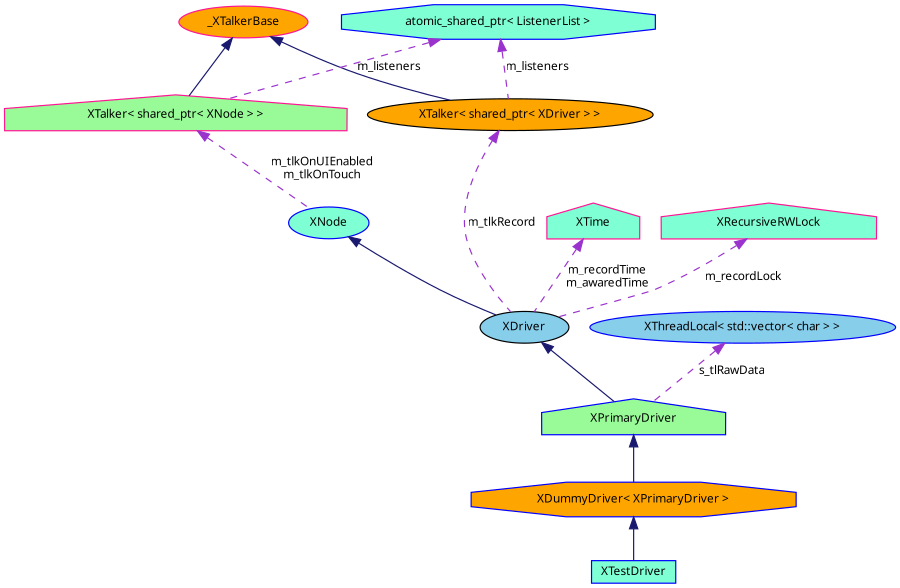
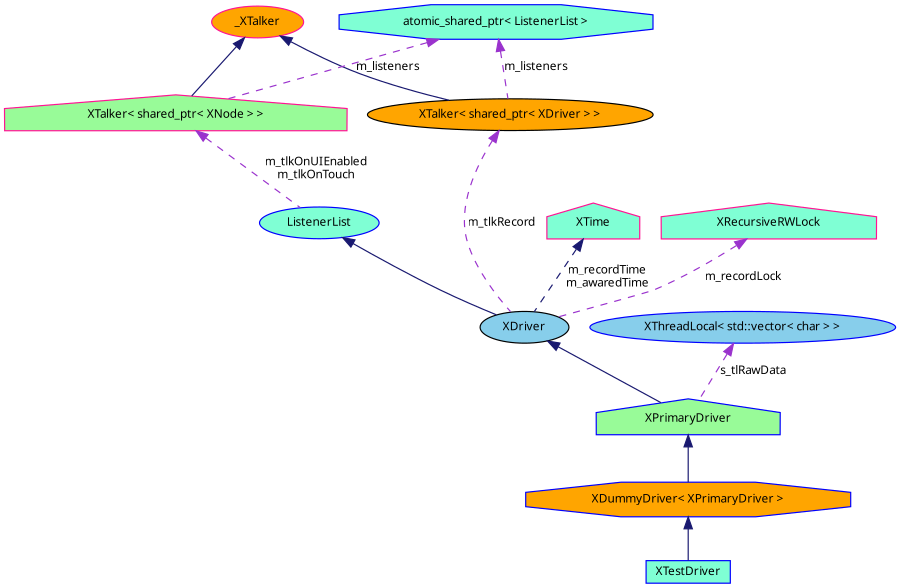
(243, 22) -> (258, 22)
(329, 223) -> (319, 223)
(555, 280) -> (555, 280)
